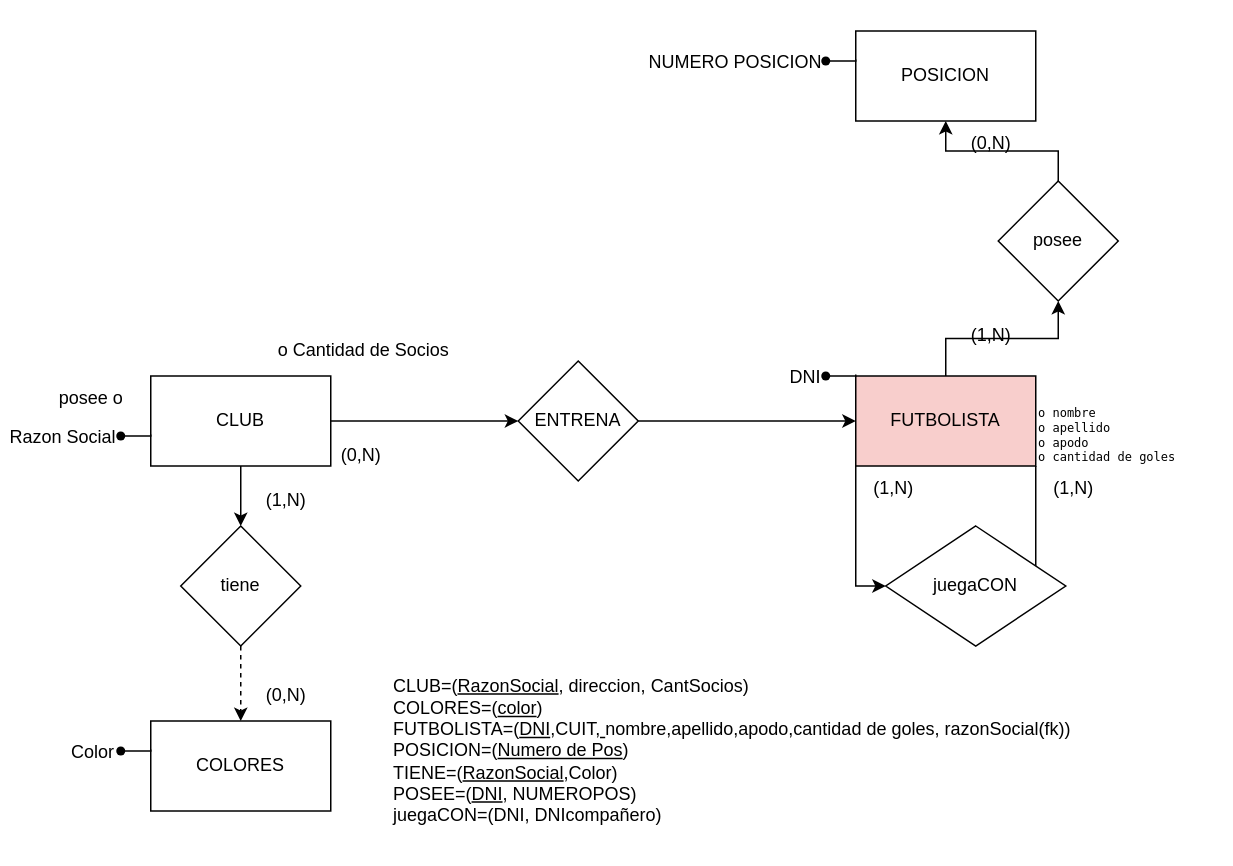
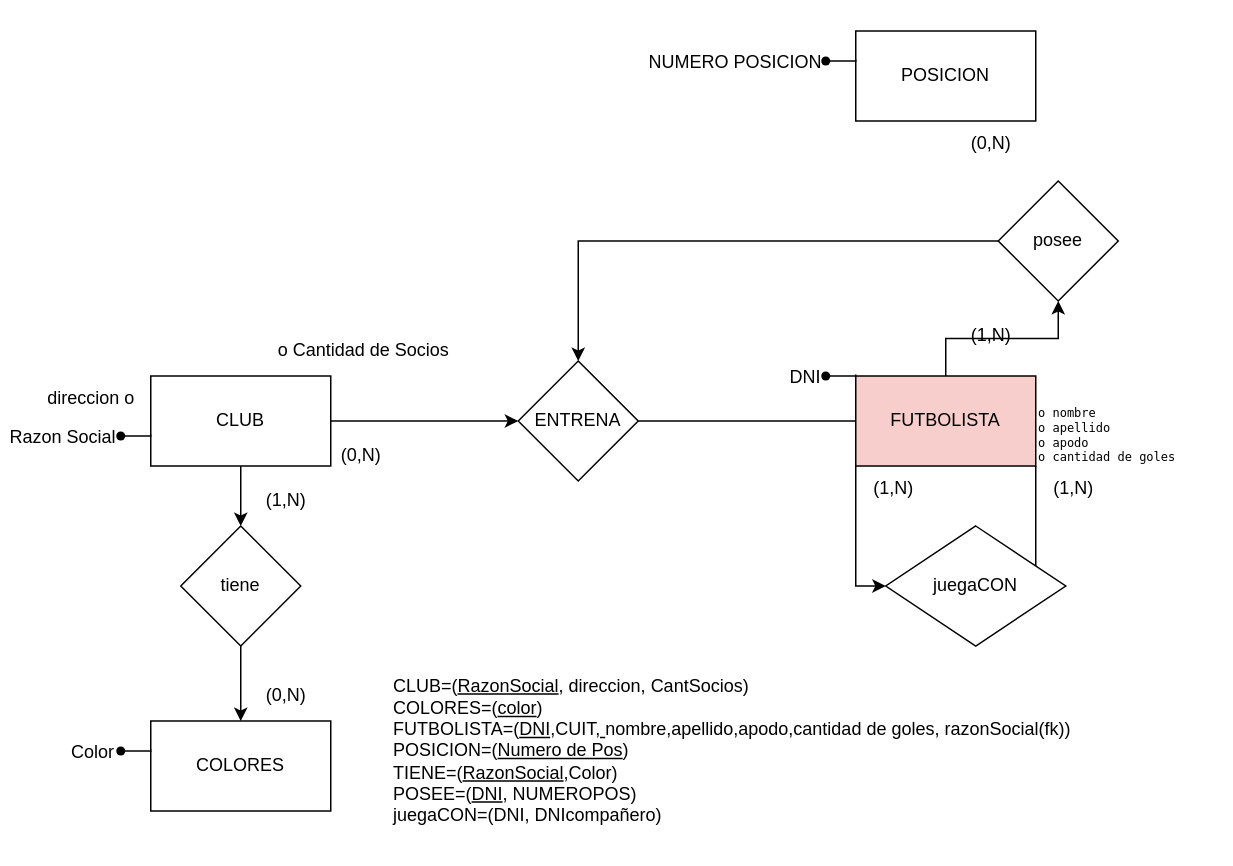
(1007, 151) -> (733, 241)
(92, 398) -> (92, 398)
(844, 421) -> (848, 421)
(241, 679) -> (241, 679)
